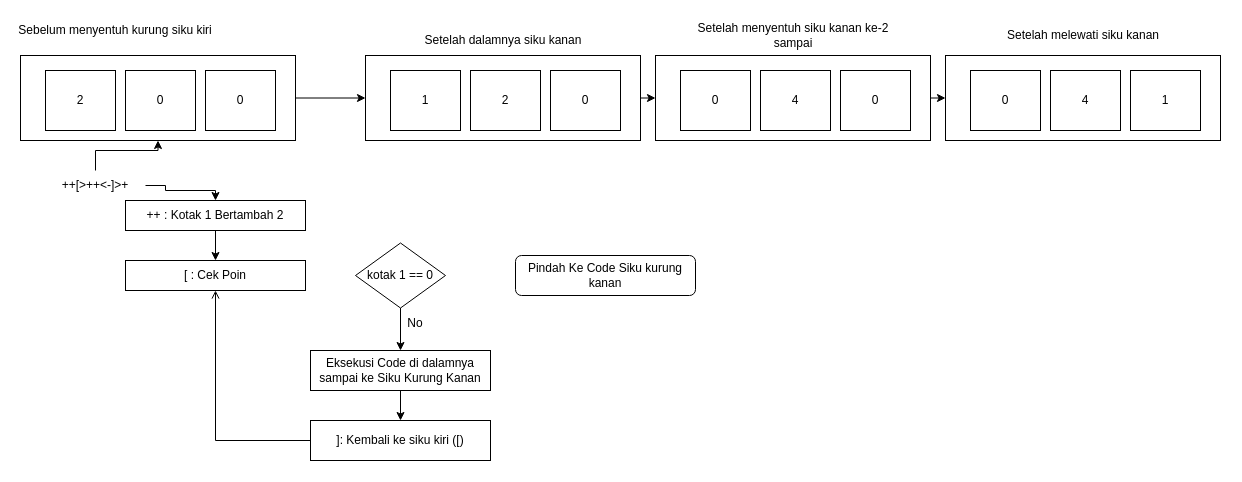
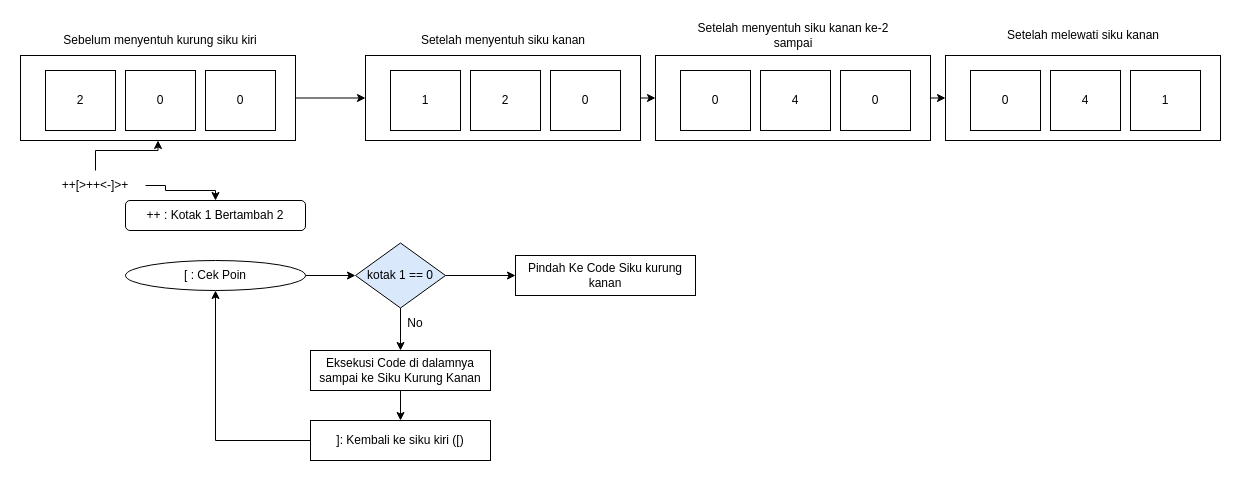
(116, 31) -> (161, 41)
(504, 41) -> (504, 41)
(216, 216) -> (216, 216)
(216, 250) -> none
(216, 276) -> (216, 276)
none -> (327, 276)
(401, 276) -> (401, 276)
none -> (477, 276)
(606, 276) -> (606, 276)
(216, 297) -> (216, 299)
